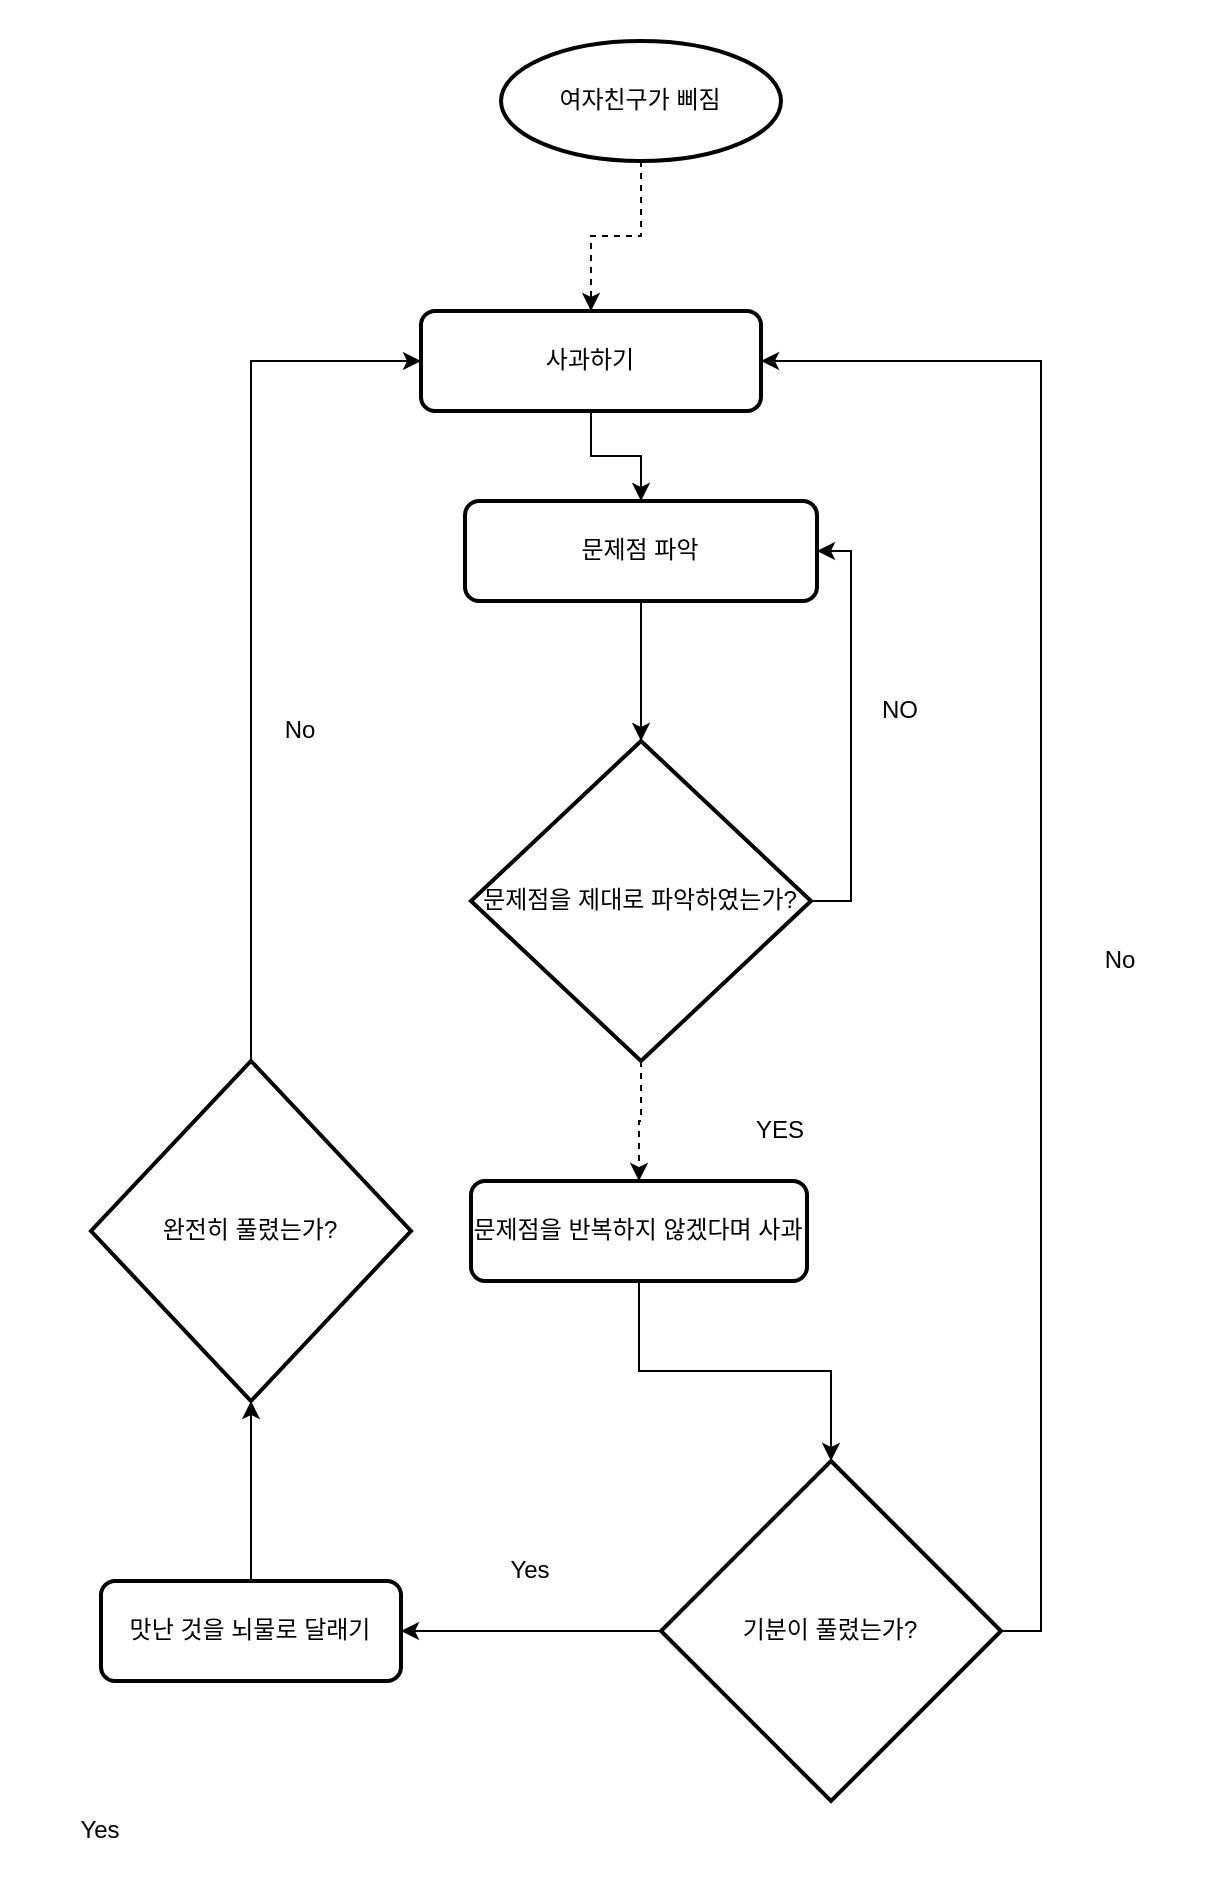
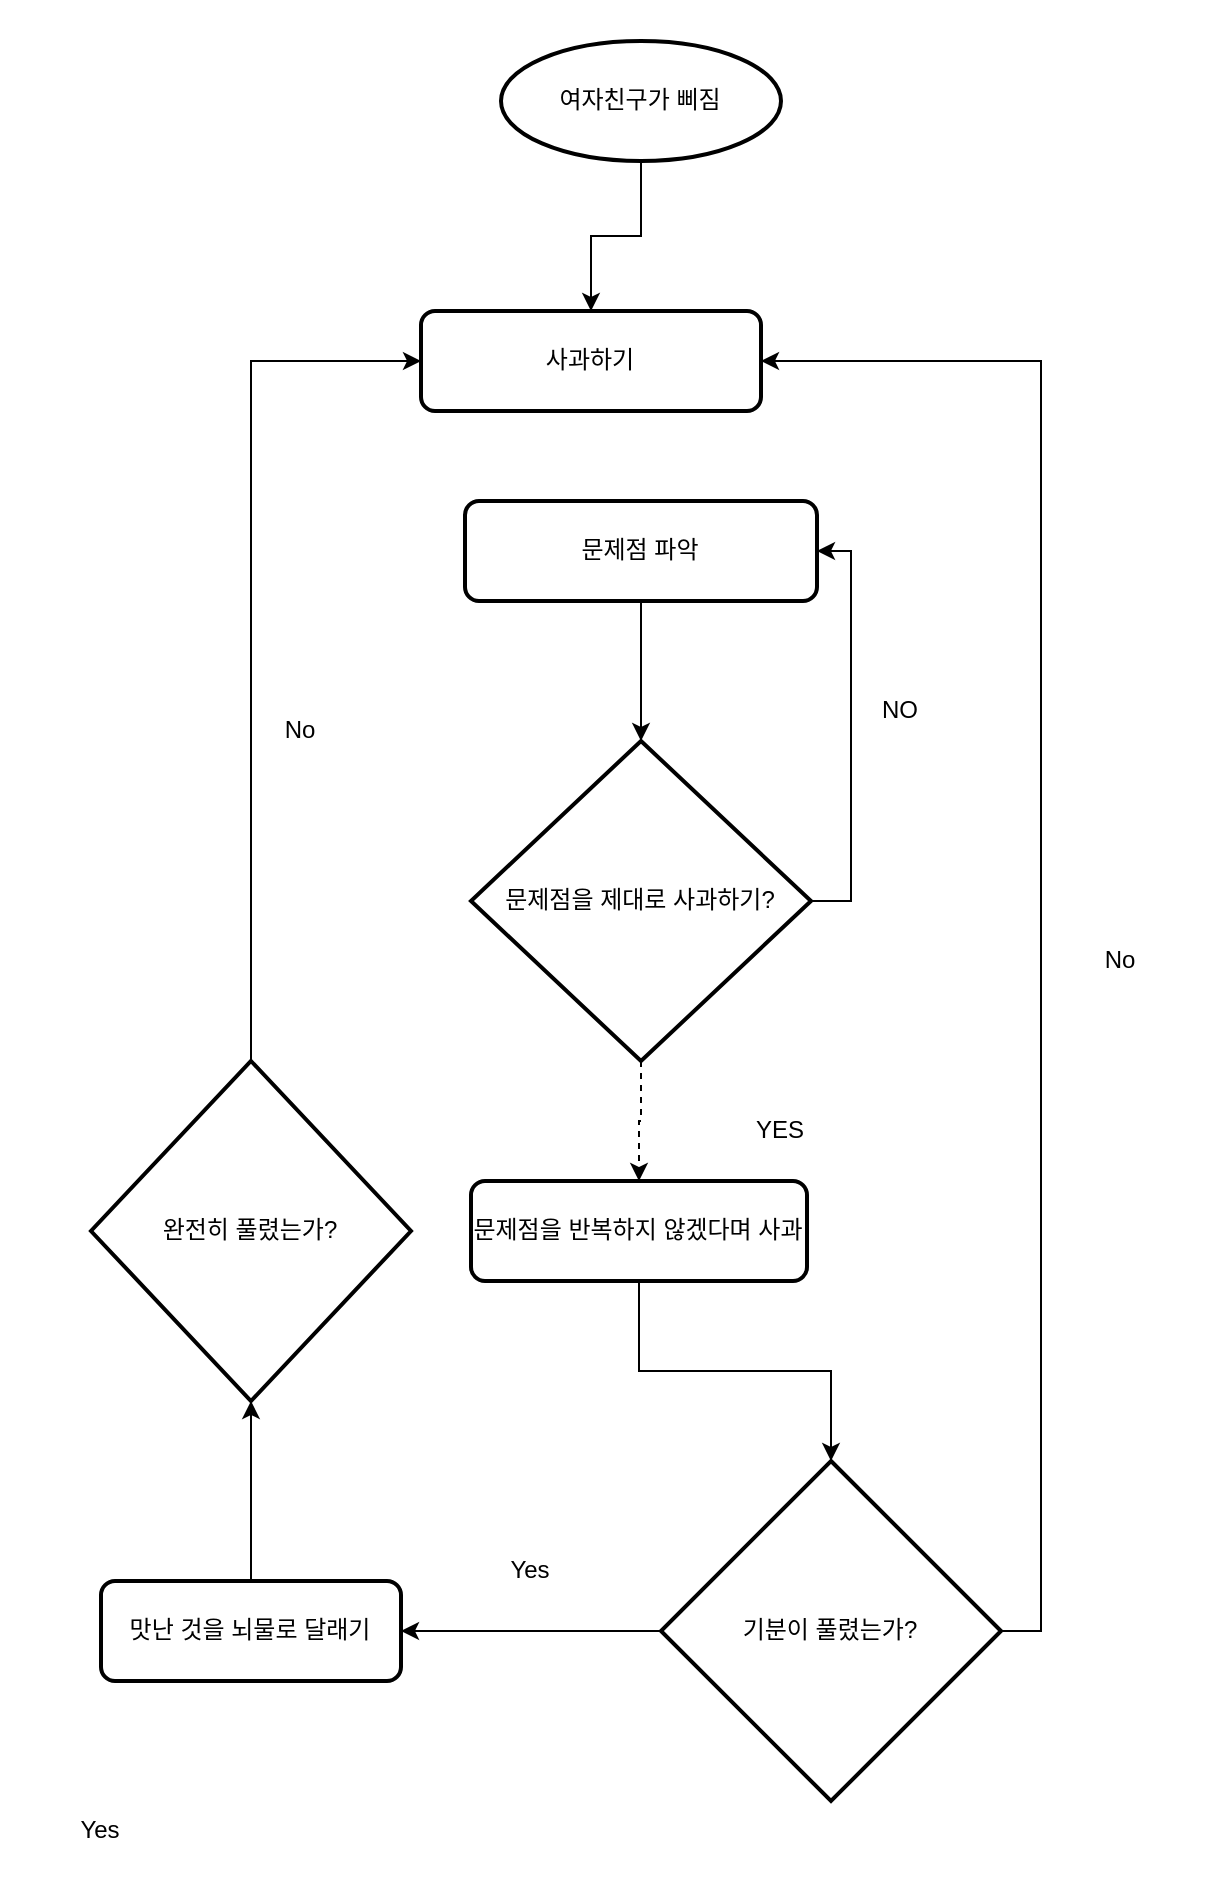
(624, 236) -> (624, 236)
(609, 456) -> none
(641, 901) -> (641, 901)
